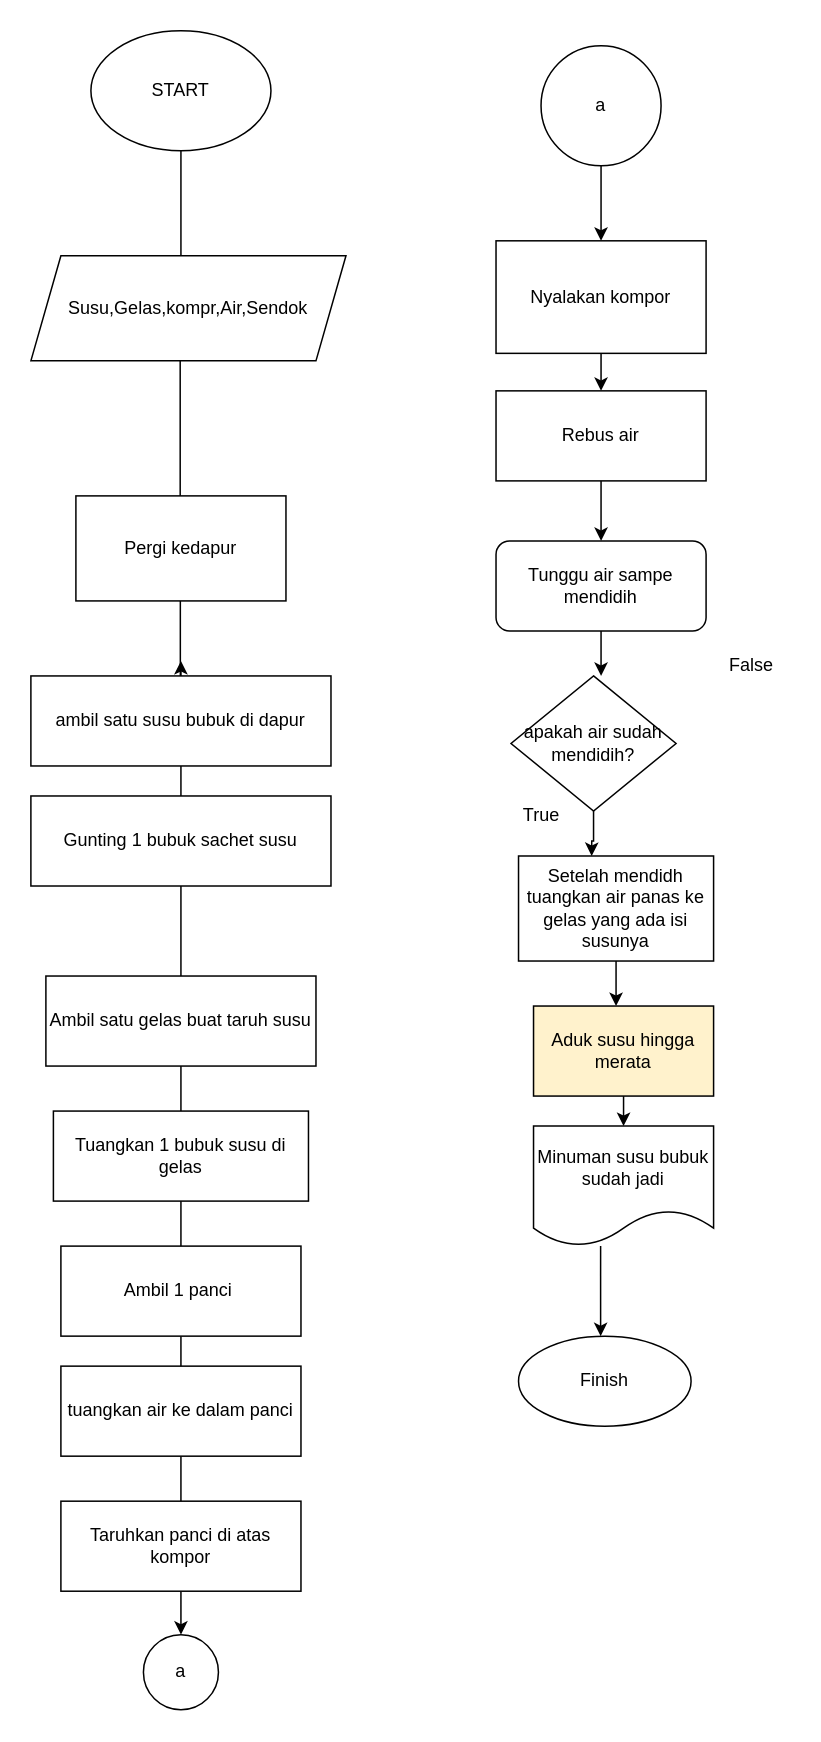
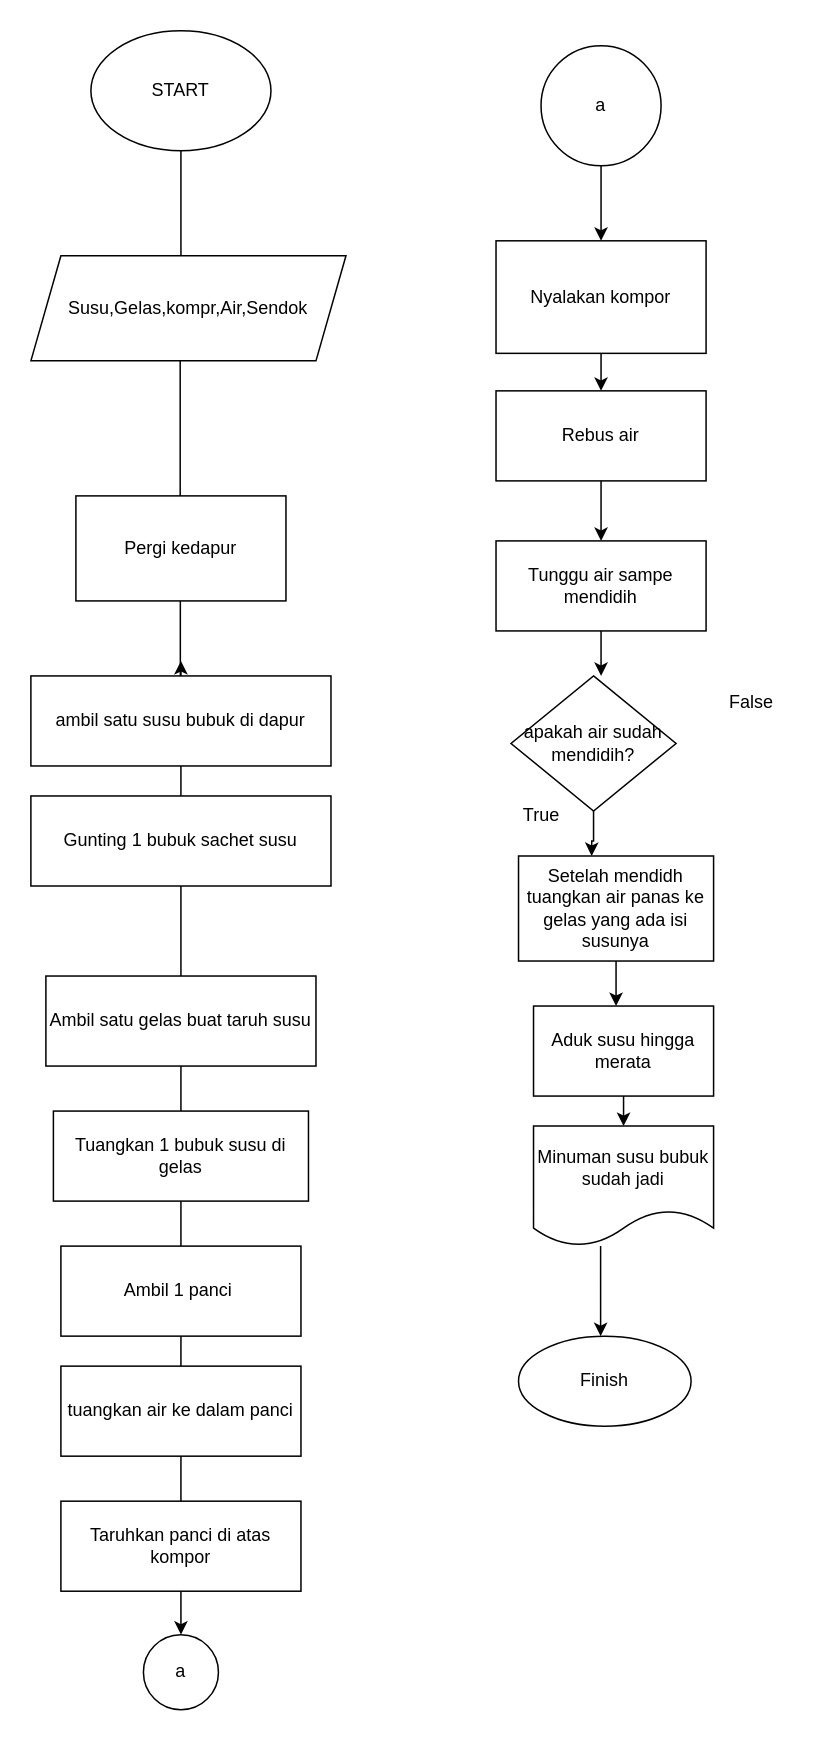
(601, 586) -> (601, 586)
(751, 665) -> (751, 703)
(623, 1051) -> (623, 1051)
